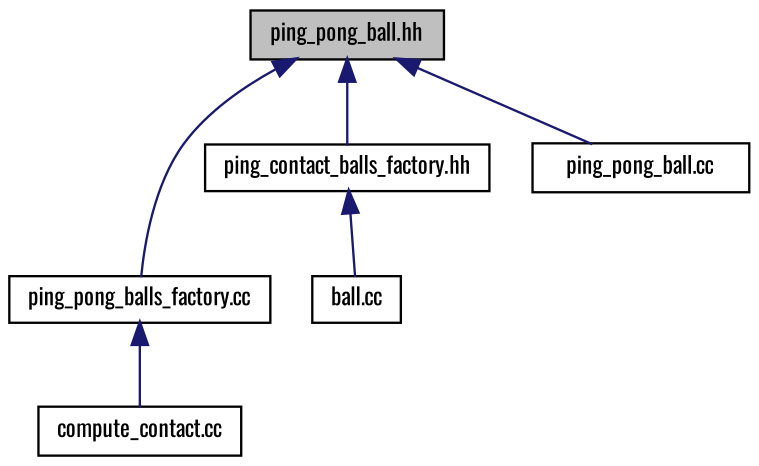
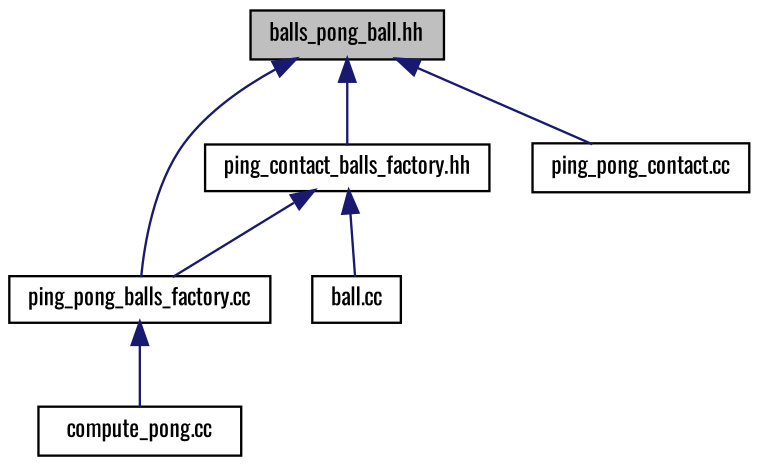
(347, 35) -> (347, 35)
(641, 168) -> (641, 168)
none -> (233, 240)
(140, 431) -> (140, 431)
